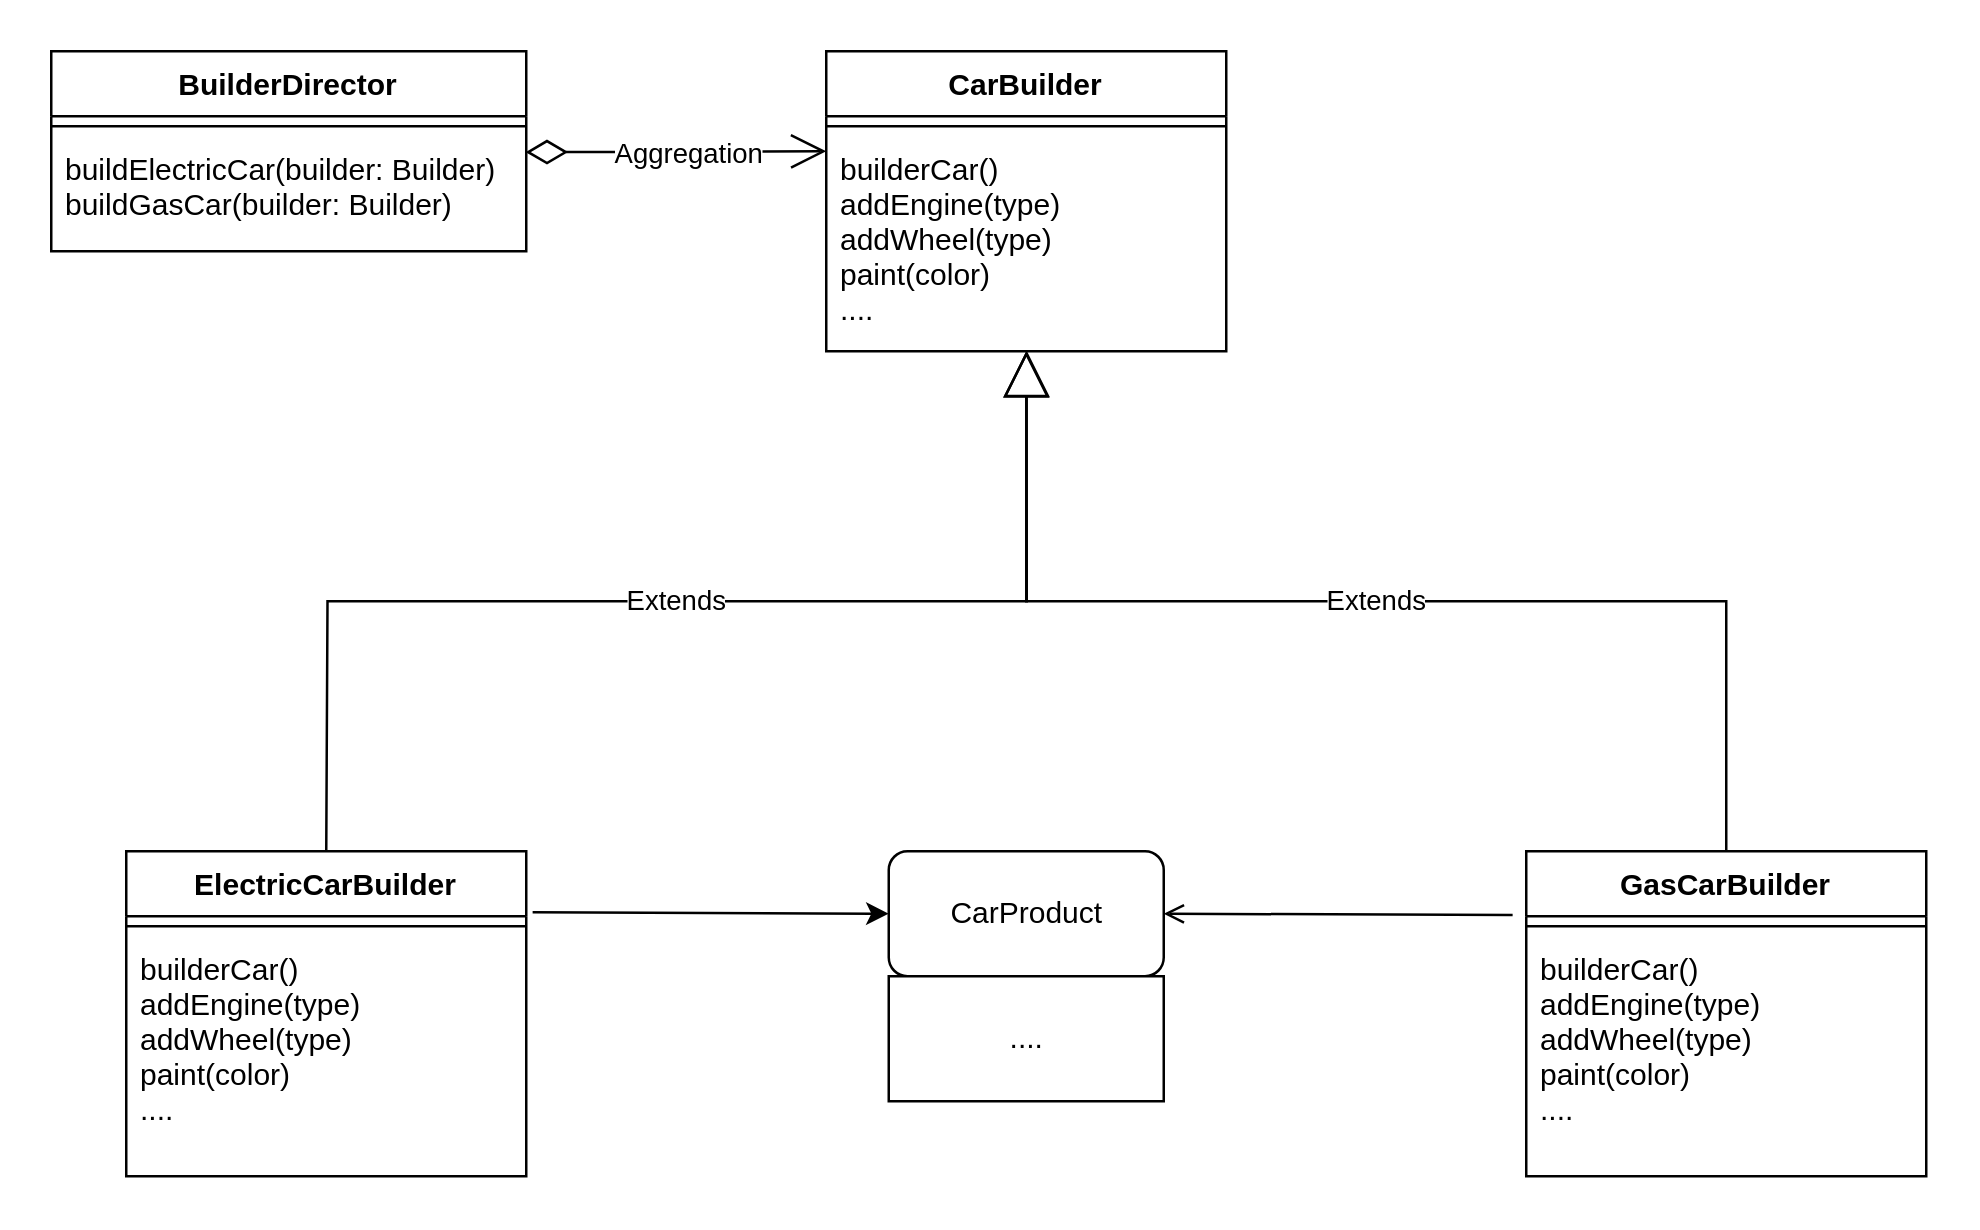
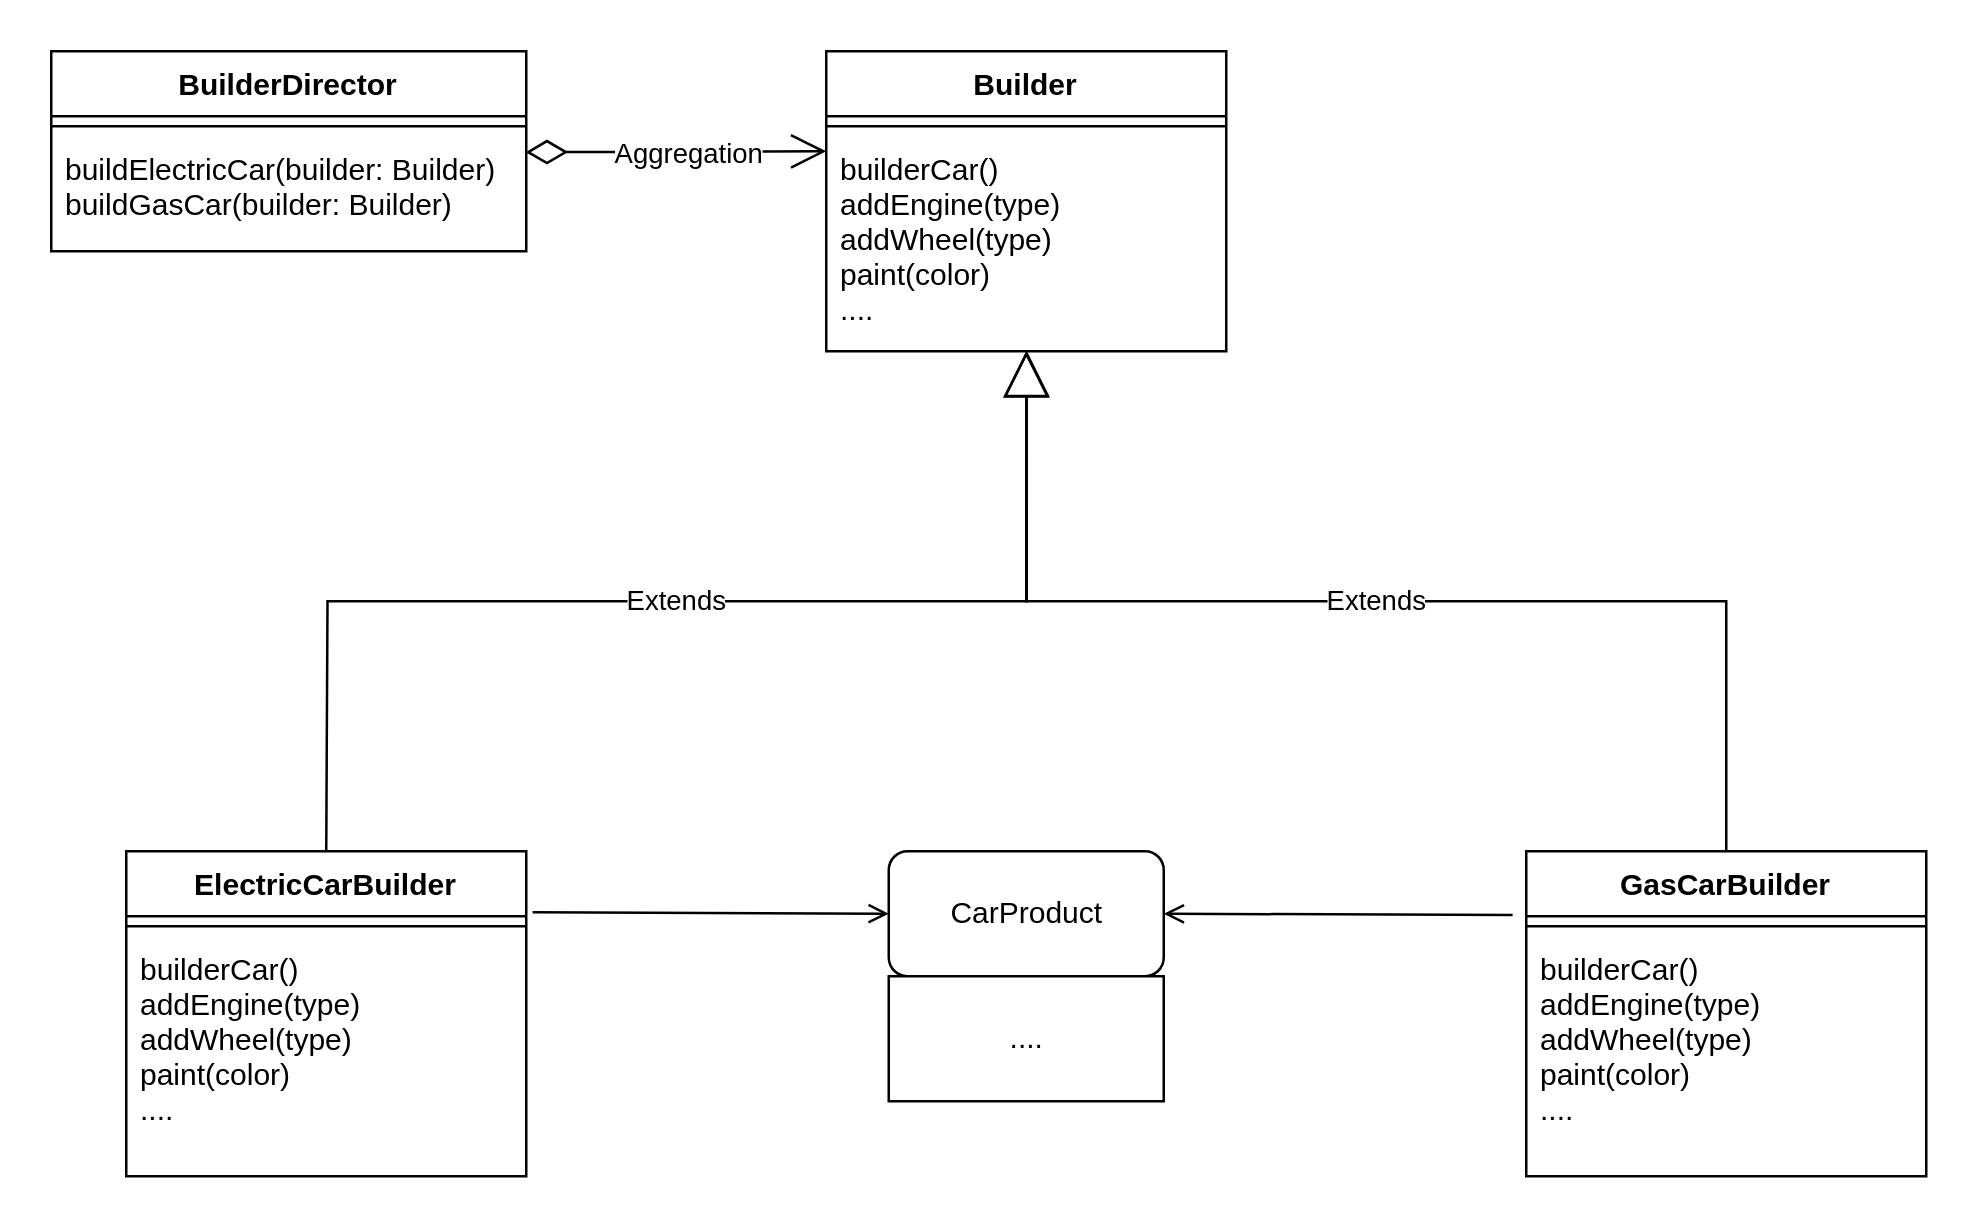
(1025, 85) -> (1025, 85)
(870, 914) -> (874, 914)
